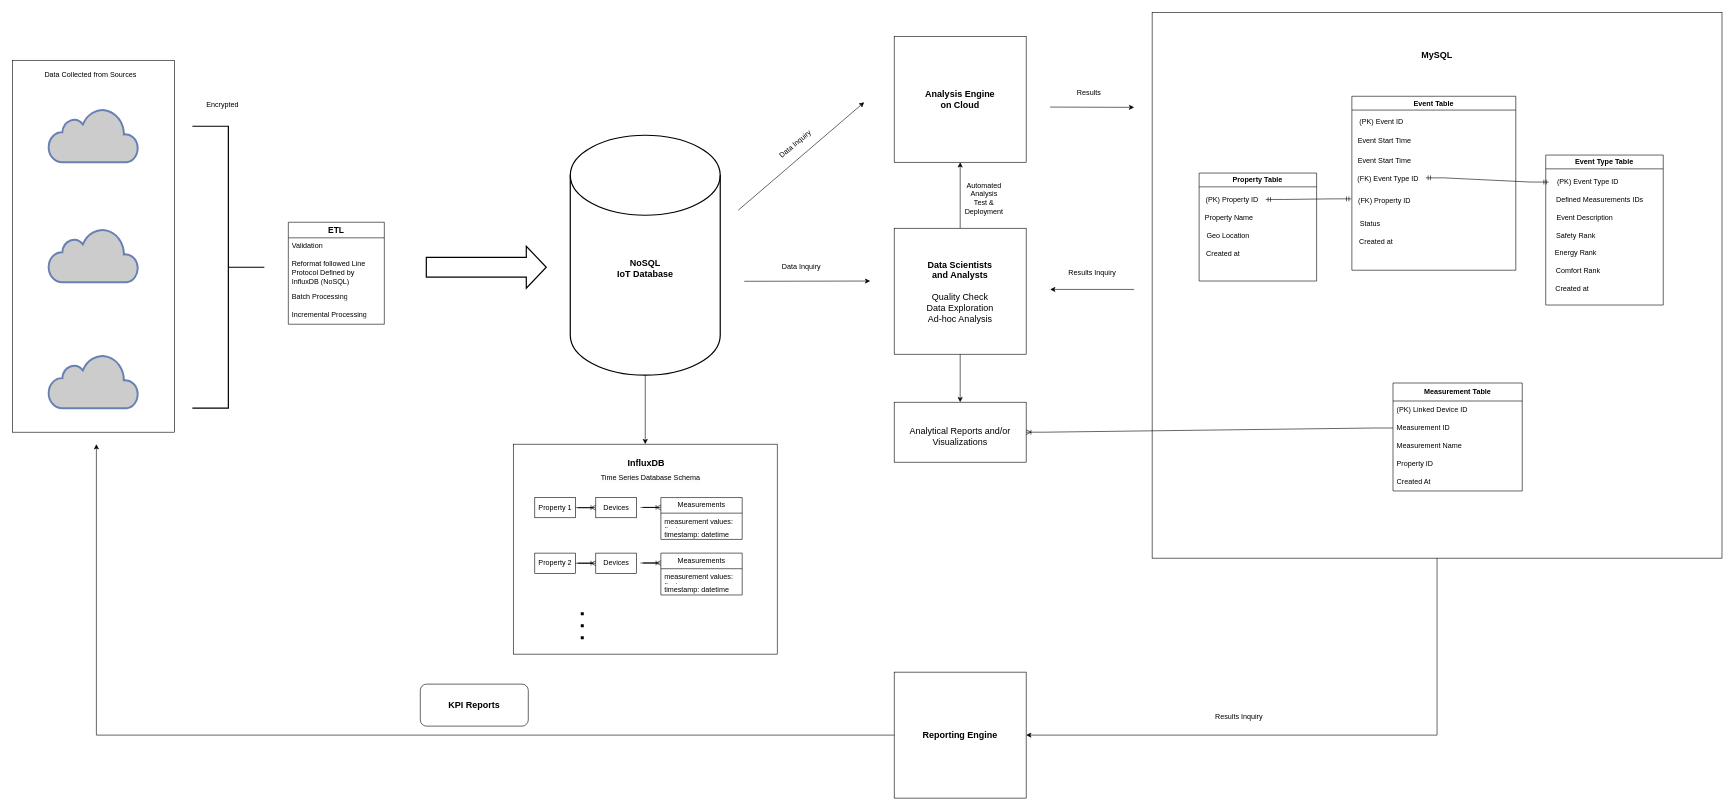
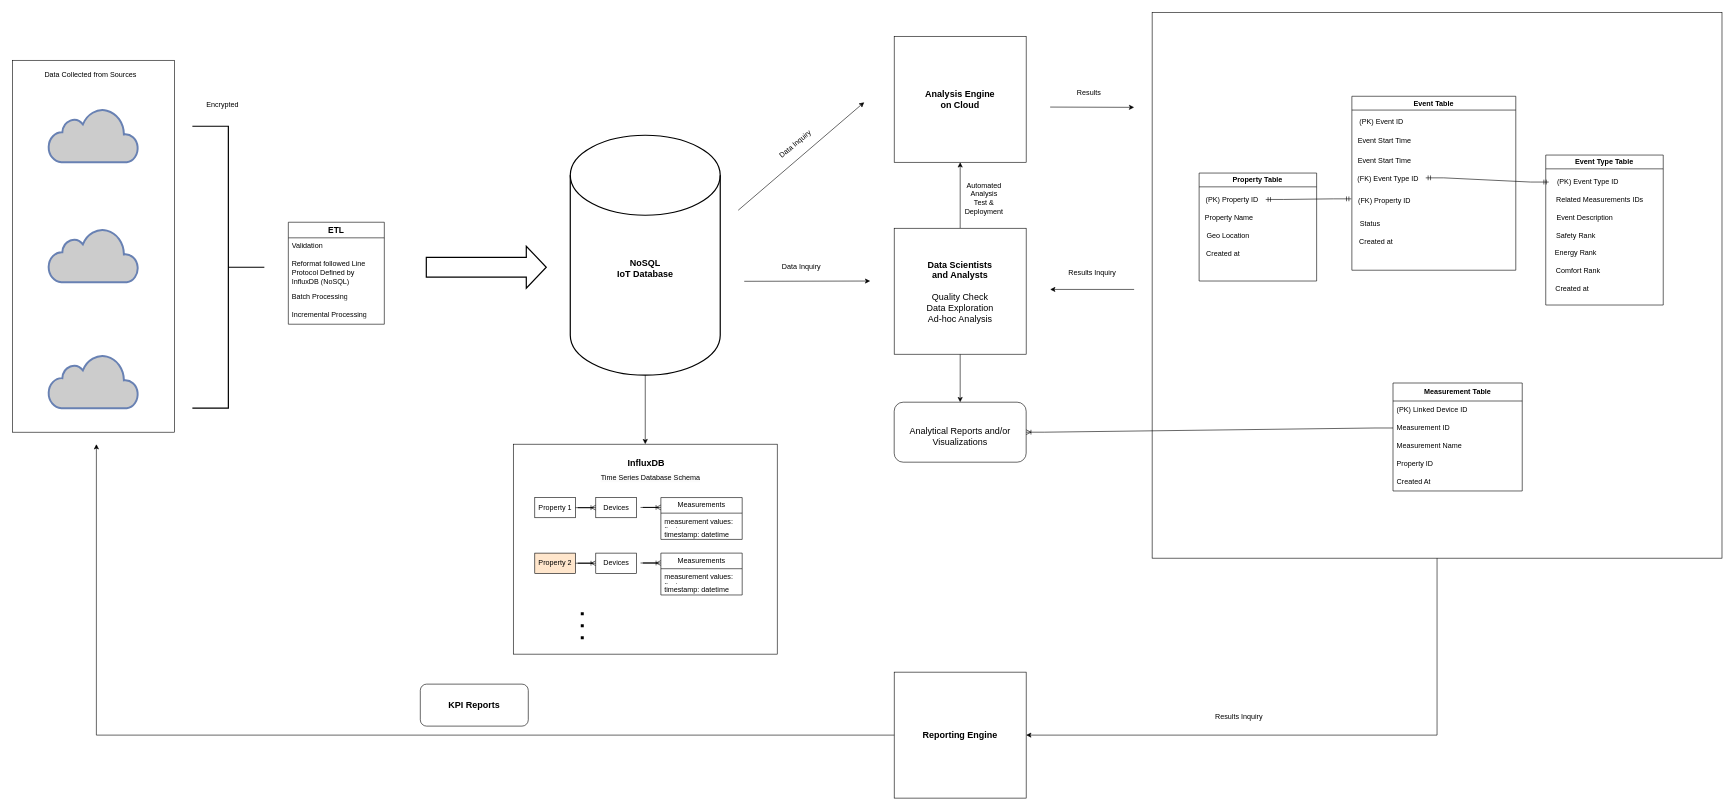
(1437, 54) -> none
(1600, 200) -> (1600, 200)
(960, 432) -> (960, 432)
(555, 563) -> (555, 563)
